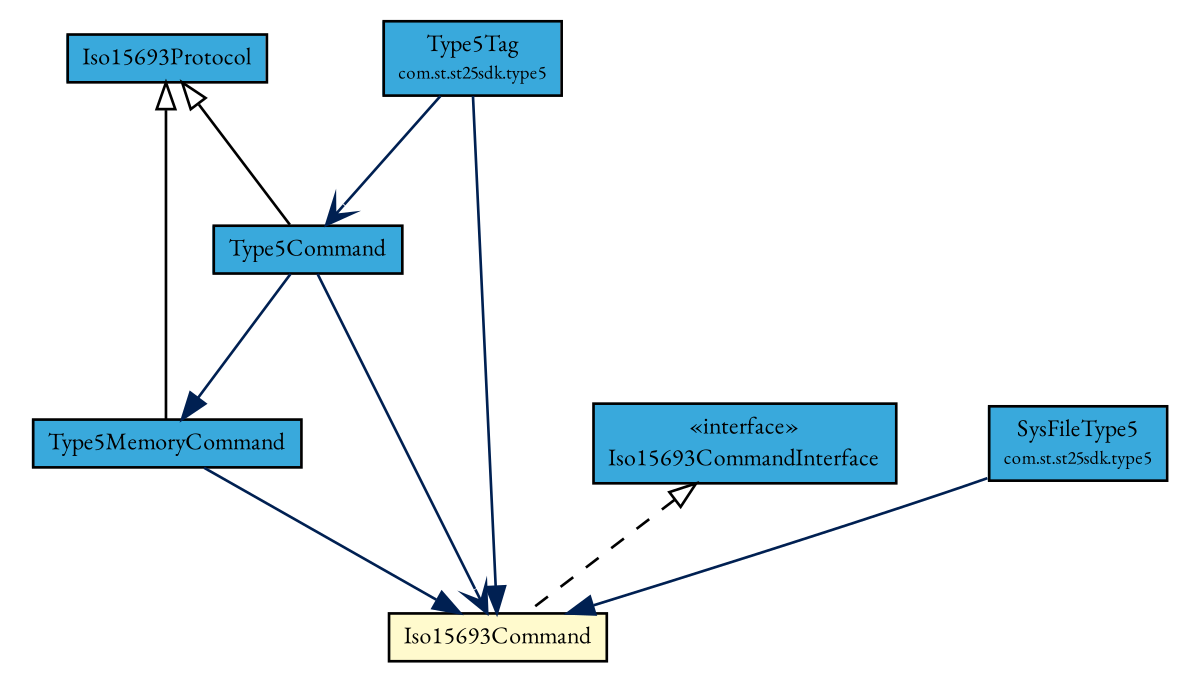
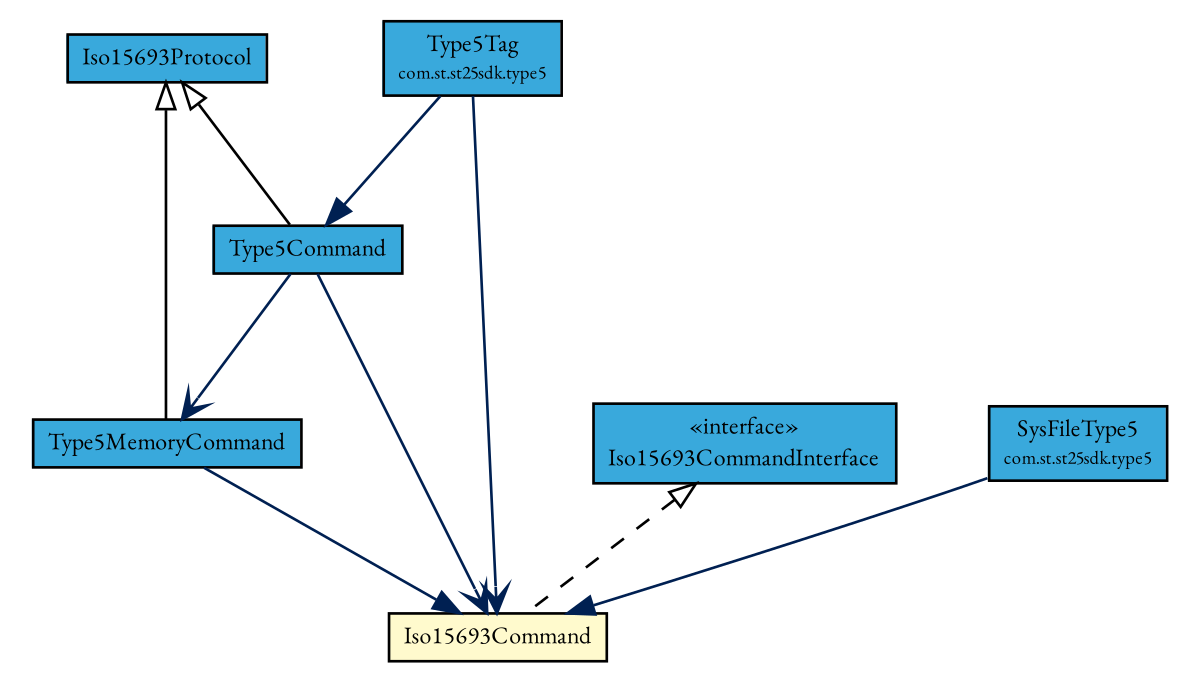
(392, 150) -> (392, 150)
(244, 336) -> (244, 336)
(484, 341) -> (484, 341)
